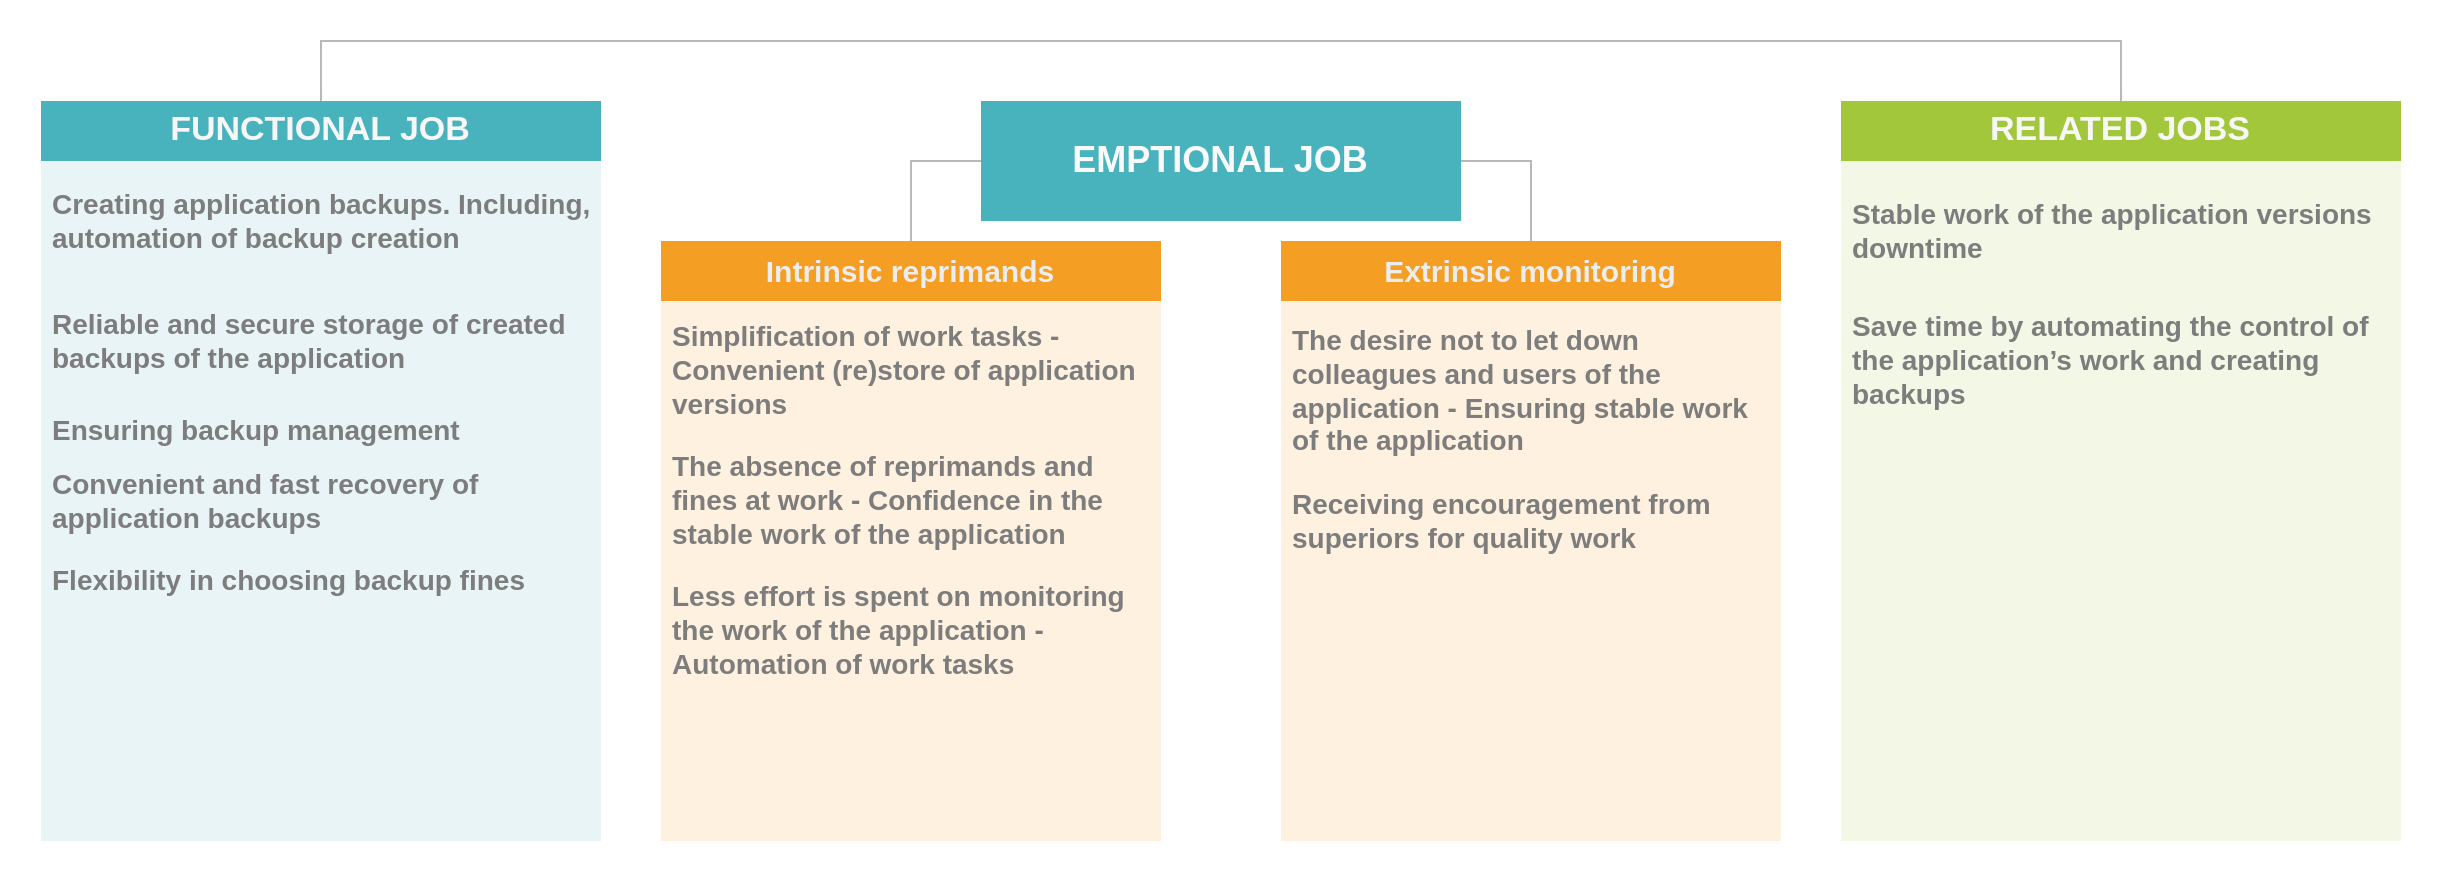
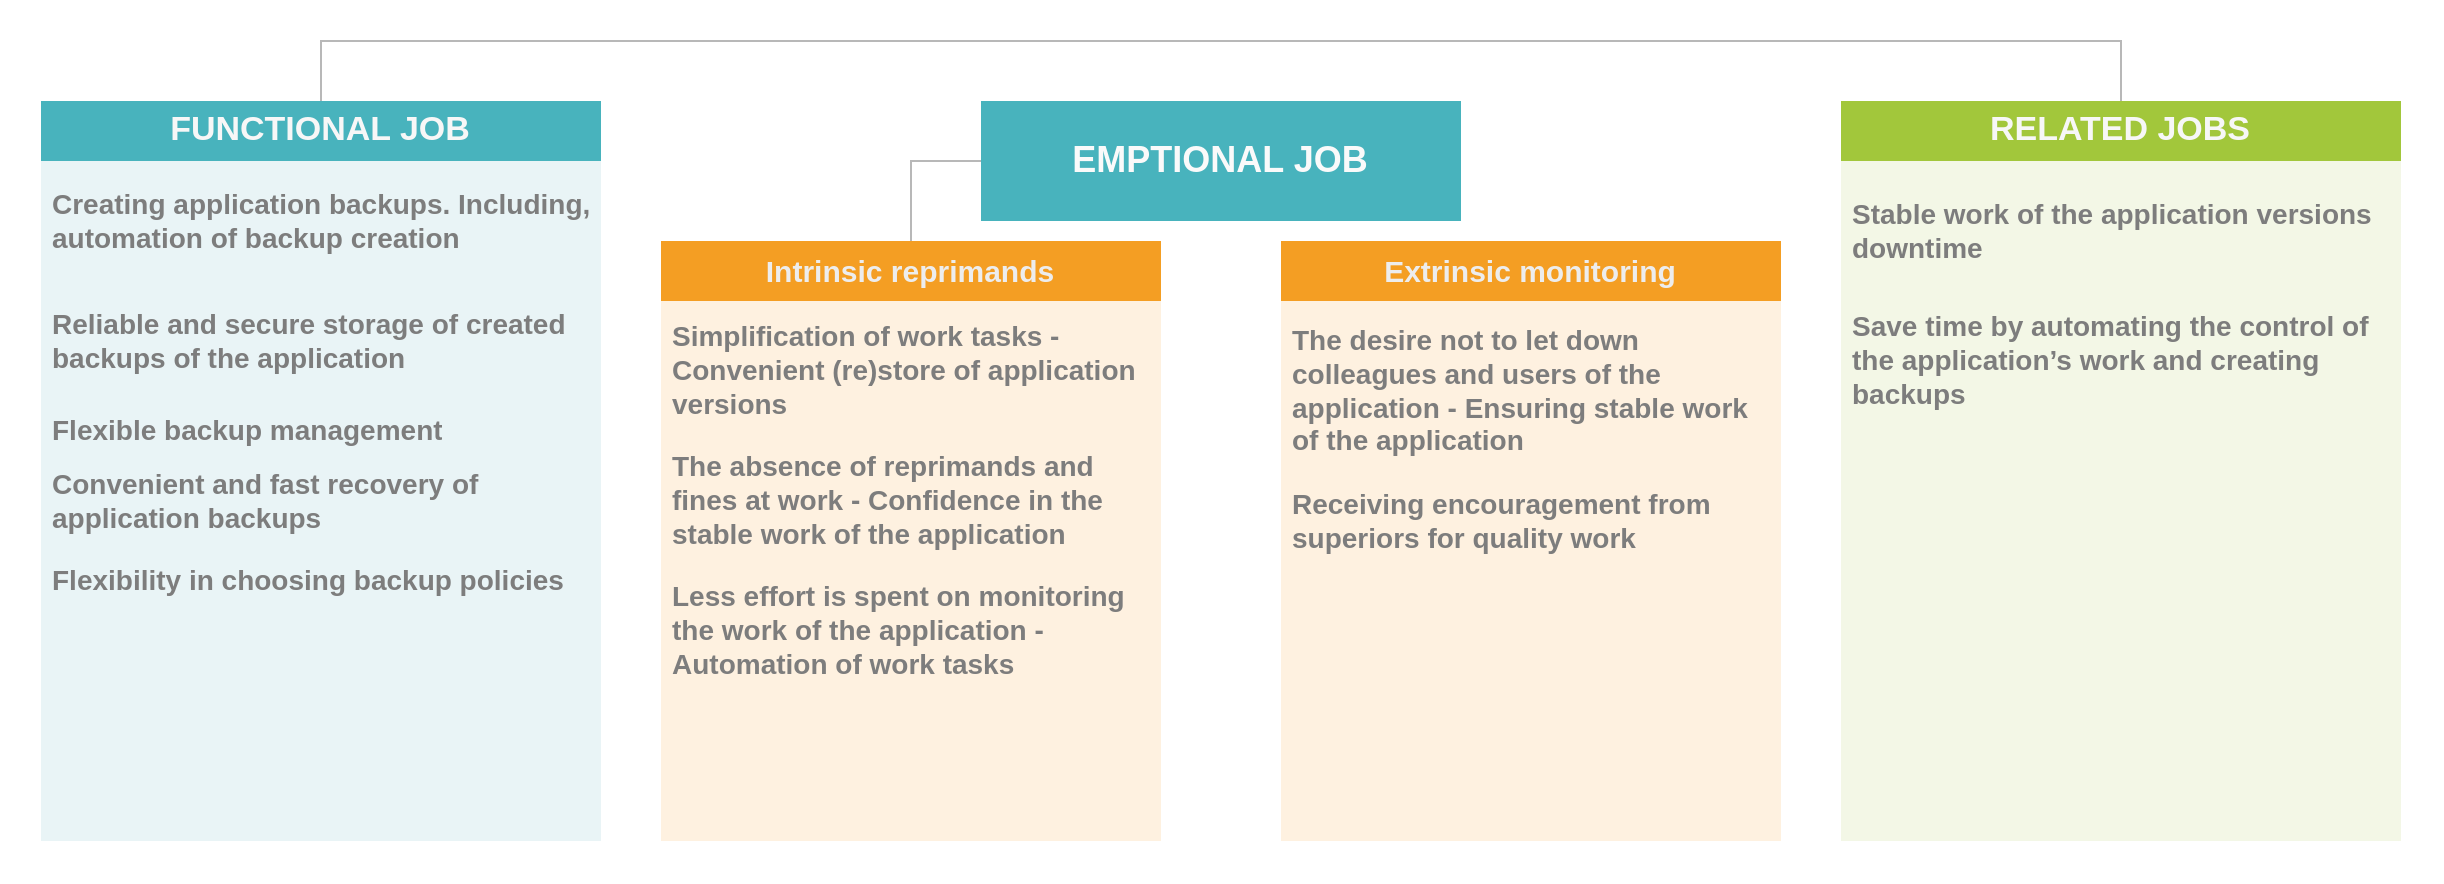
(1531, 166) -> none
(246, 431) -> (239, 431)
(292, 581) -> (308, 581)
